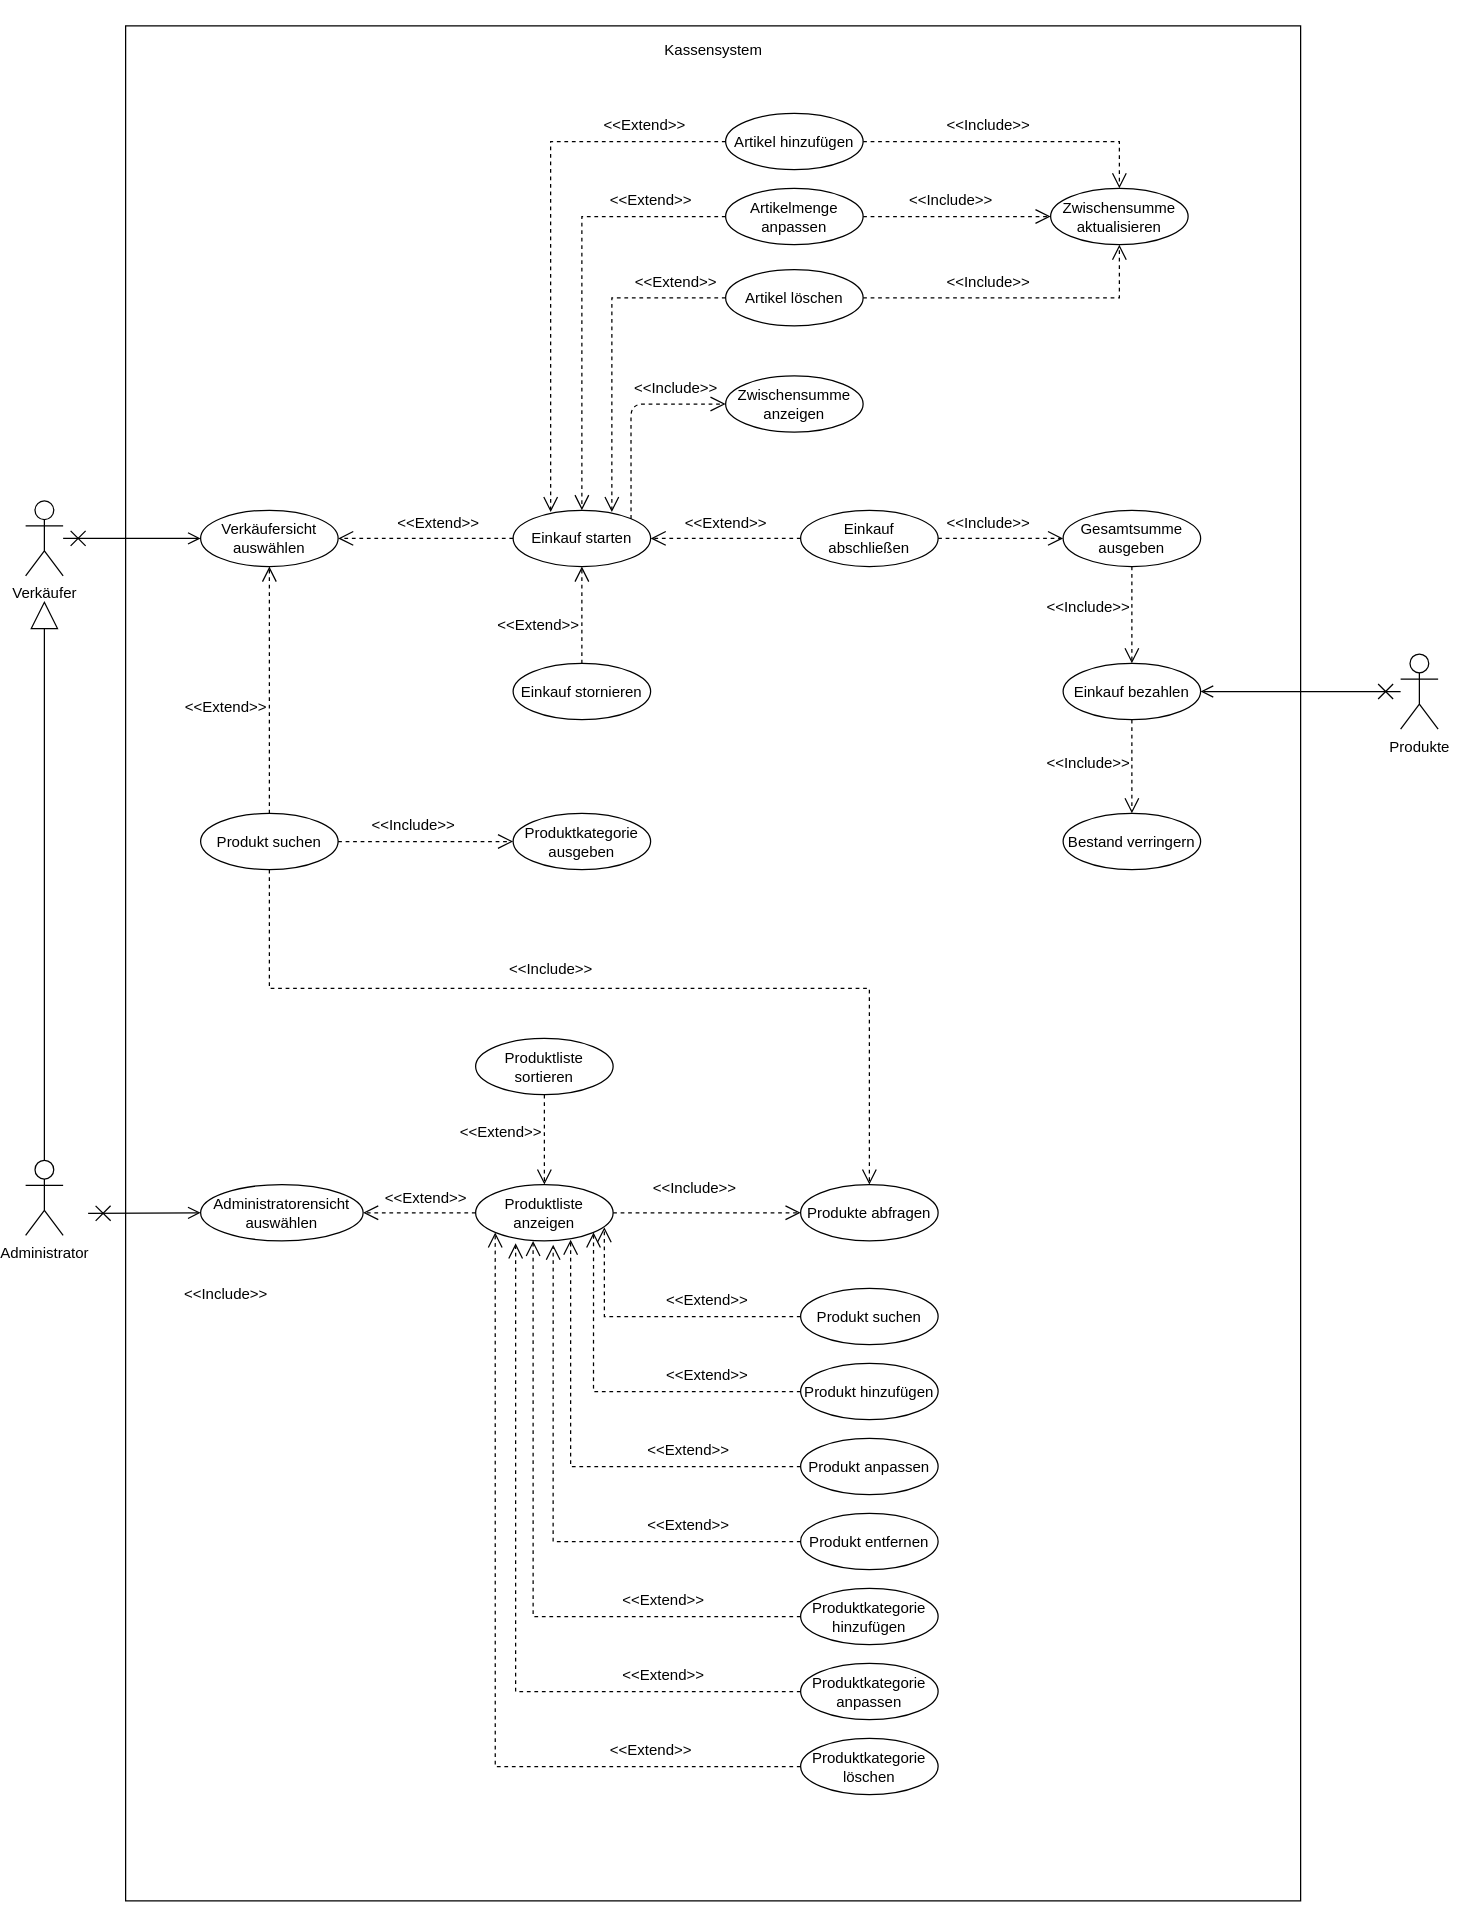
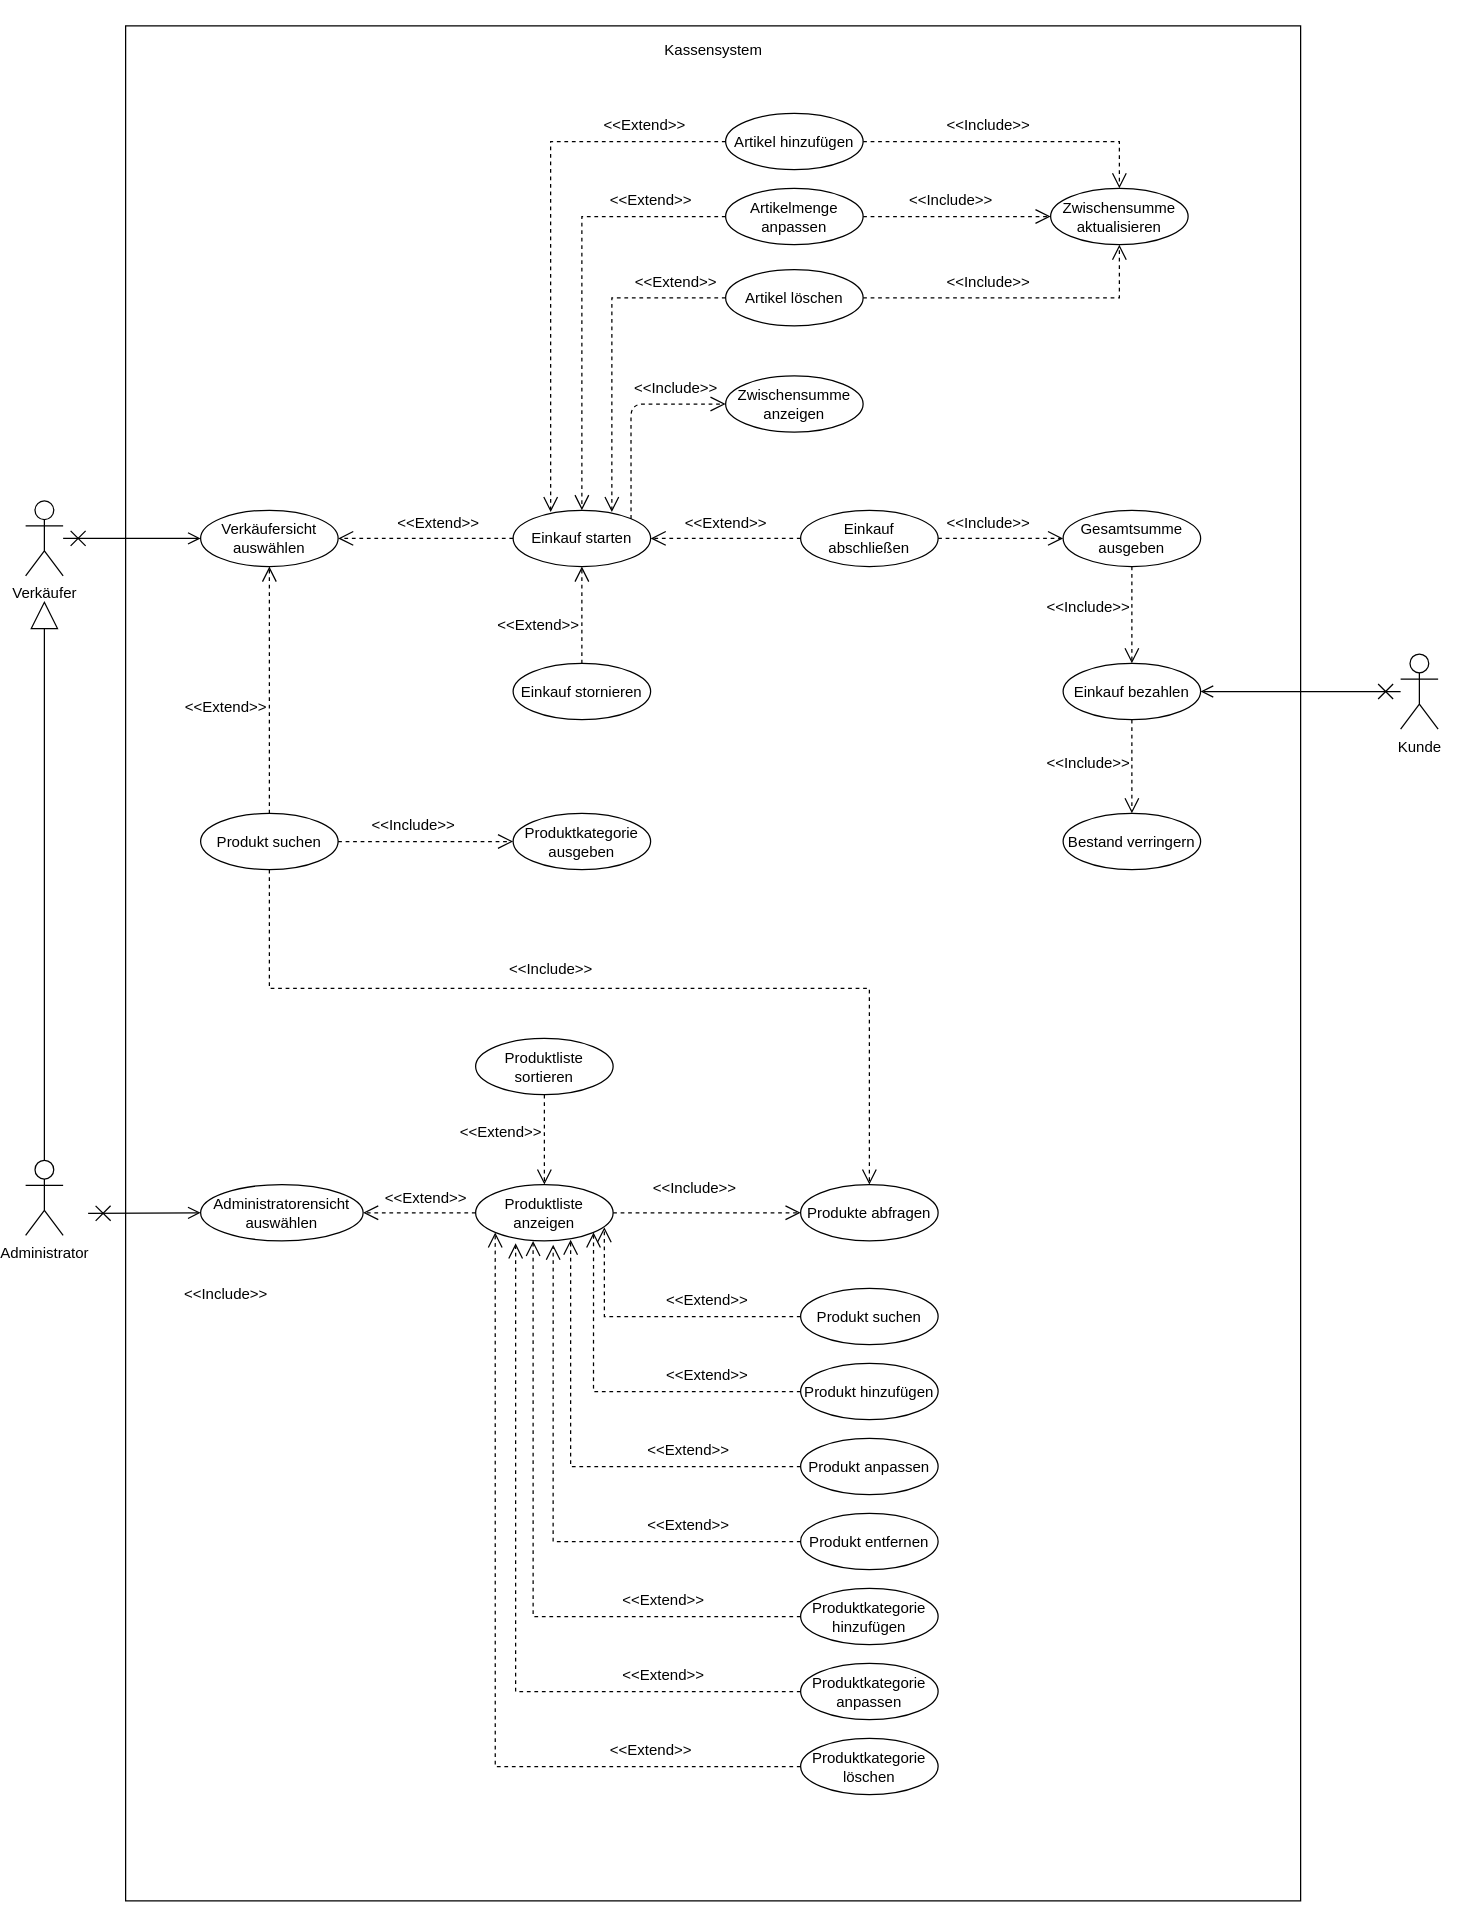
(1420, 747) -> (1420, 747)
